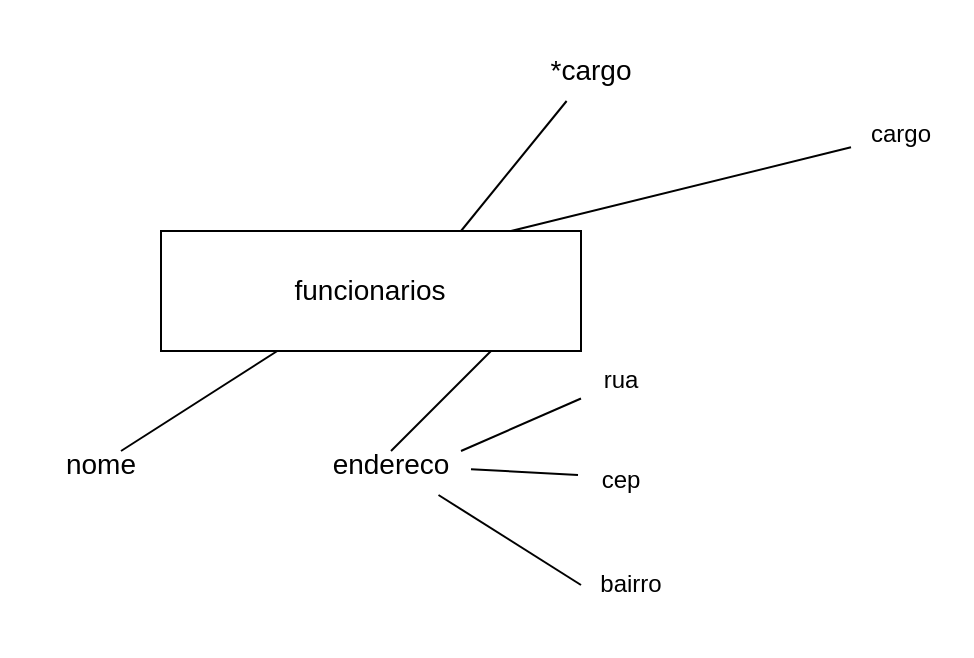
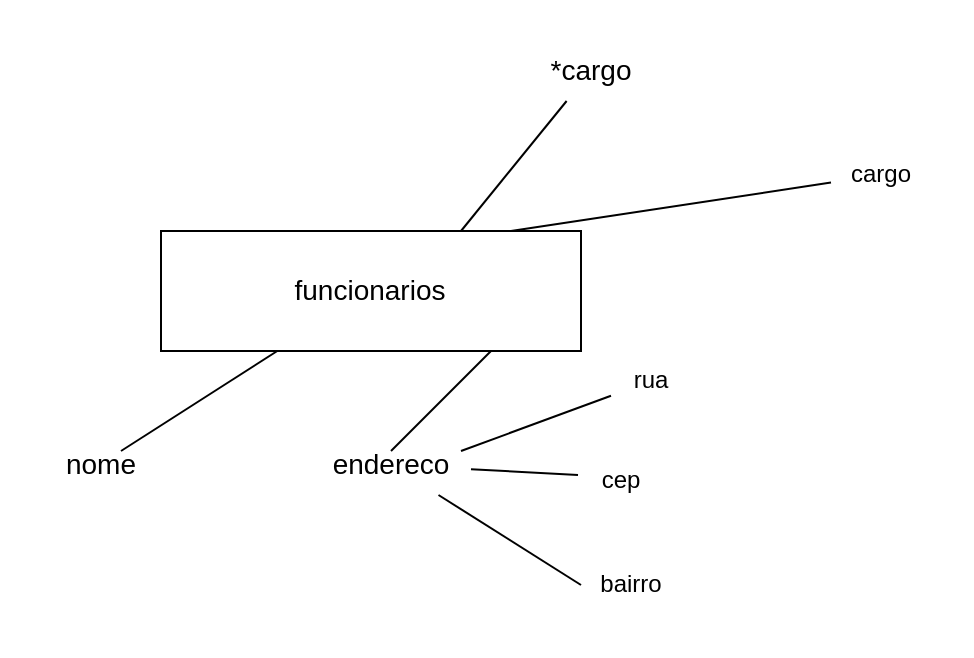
(901, 135) -> (881, 175)
(621, 381) -> (651, 381)
